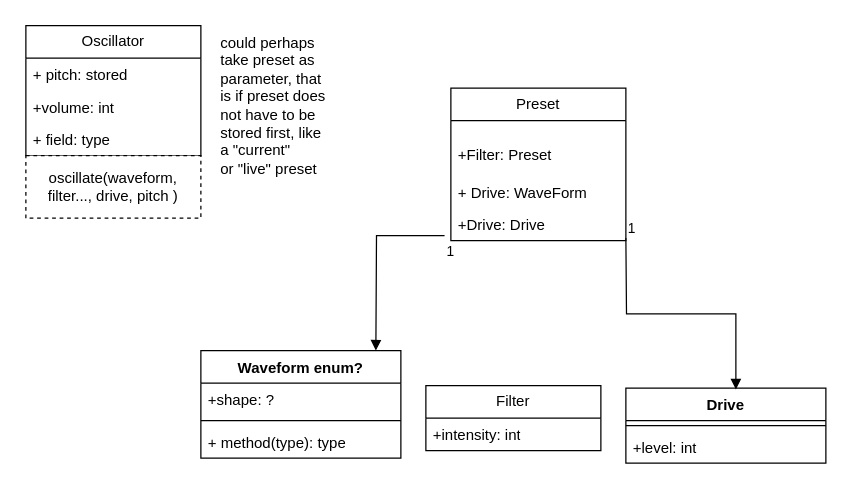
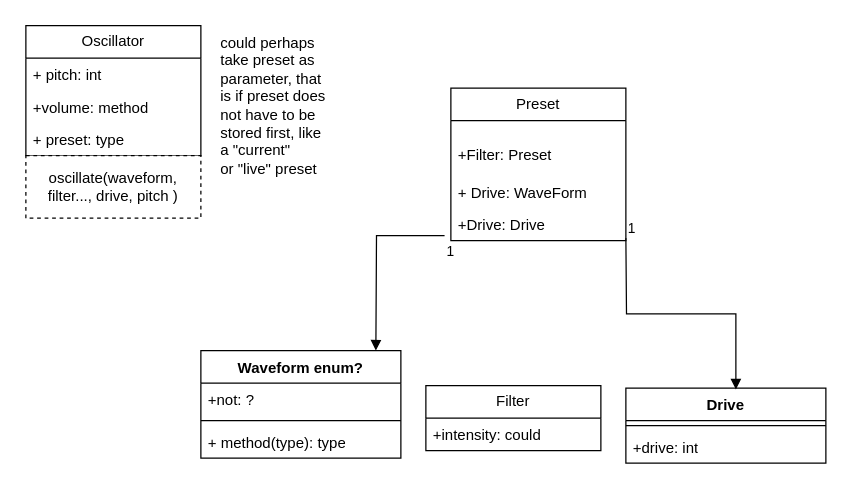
(88, 76) -> (74, 76)
(76, 108) -> (90, 108)
(78, 141) -> (86, 141)
(242, 401) -> (234, 401)
(486, 436) -> (495, 436)
(670, 448) -> (672, 448)
